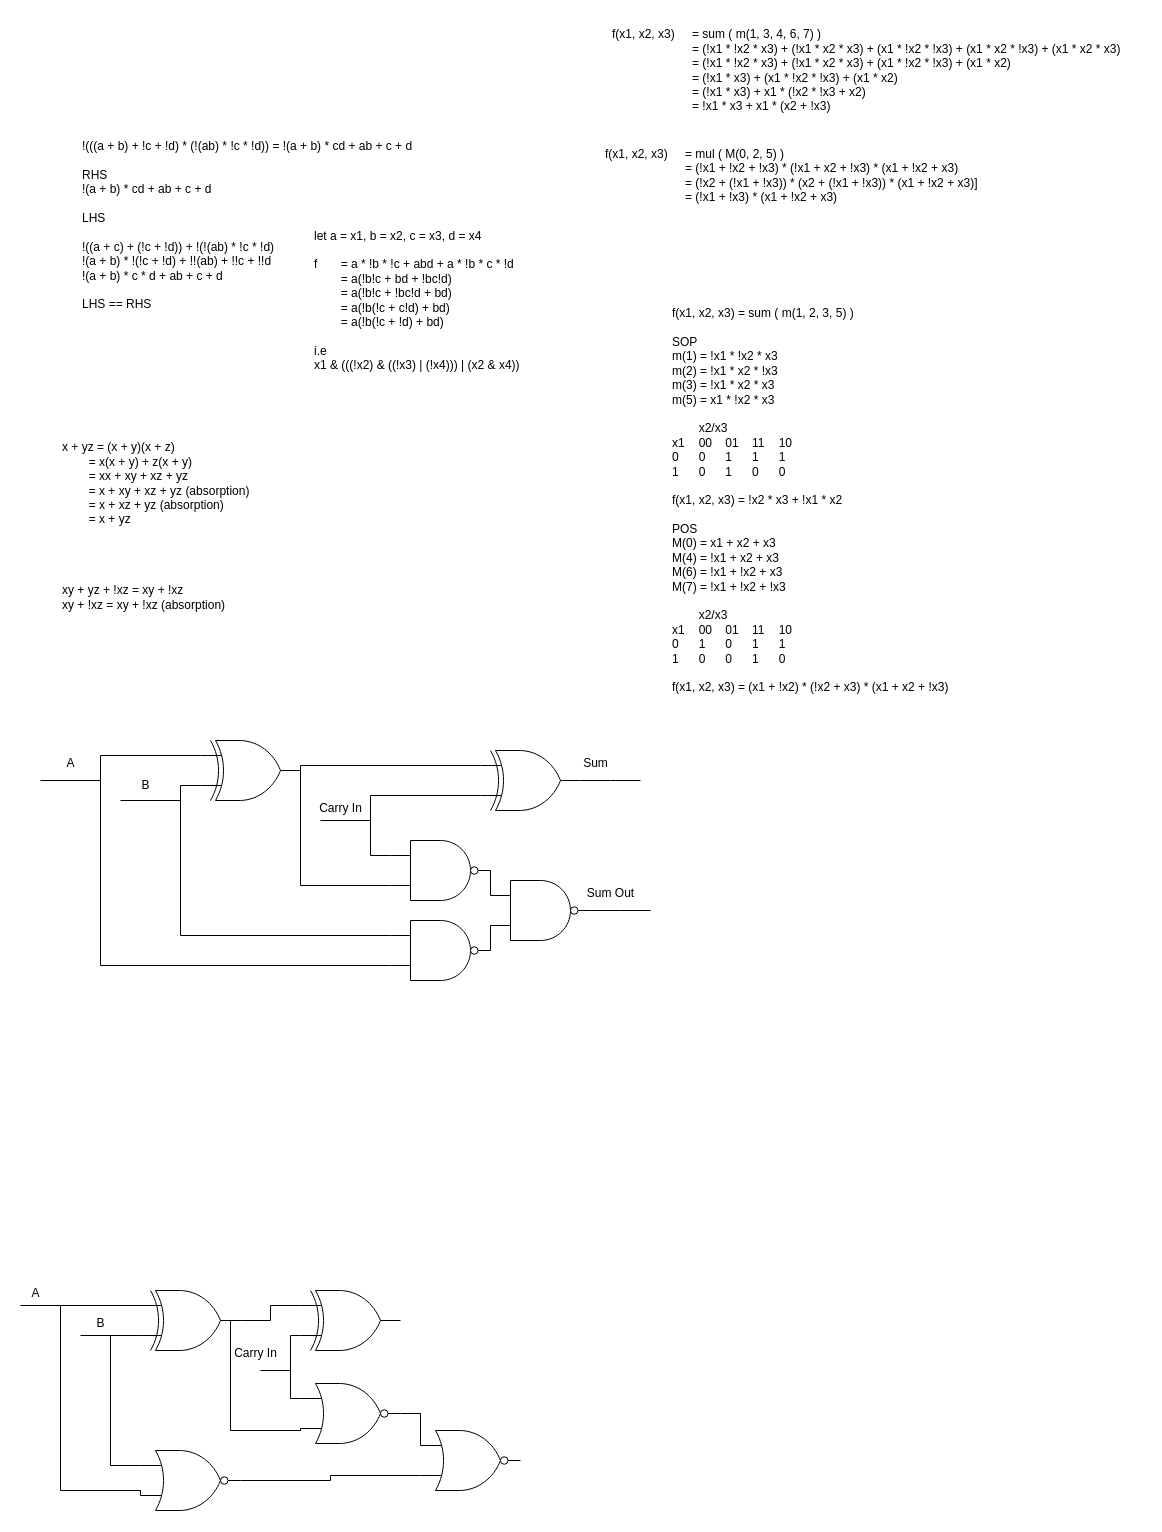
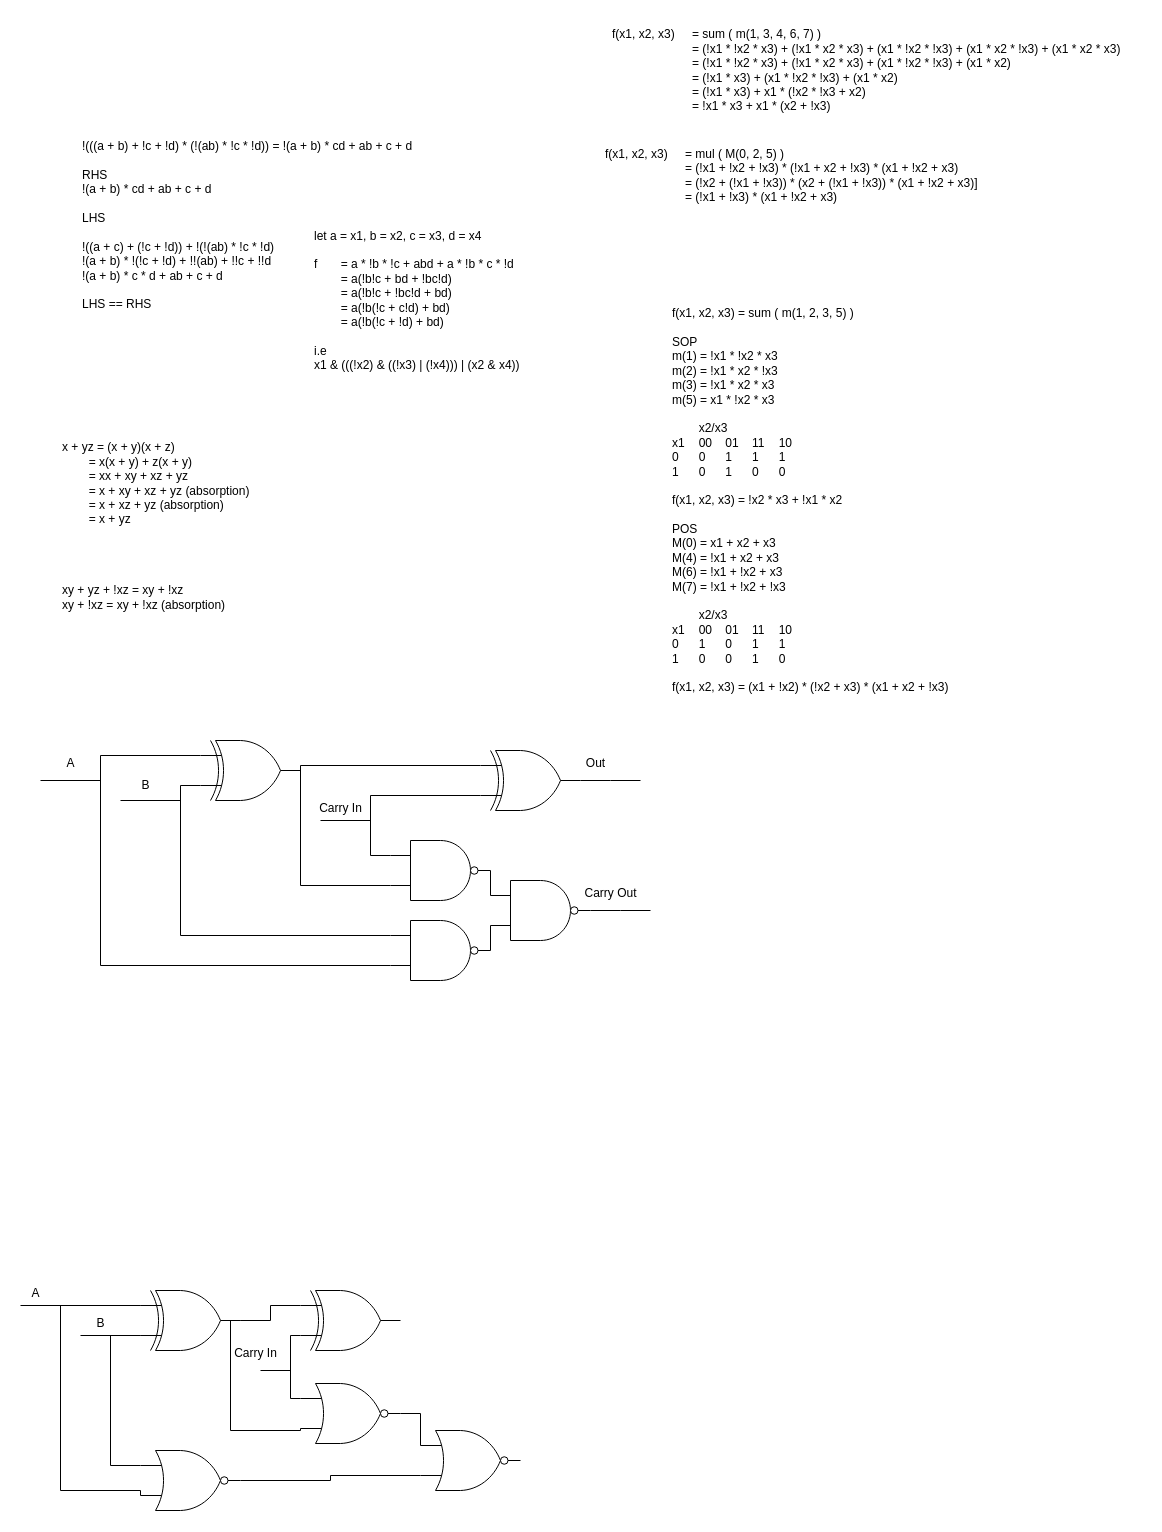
(596, 764) -> (596, 764)
(611, 894) -> (611, 894)
